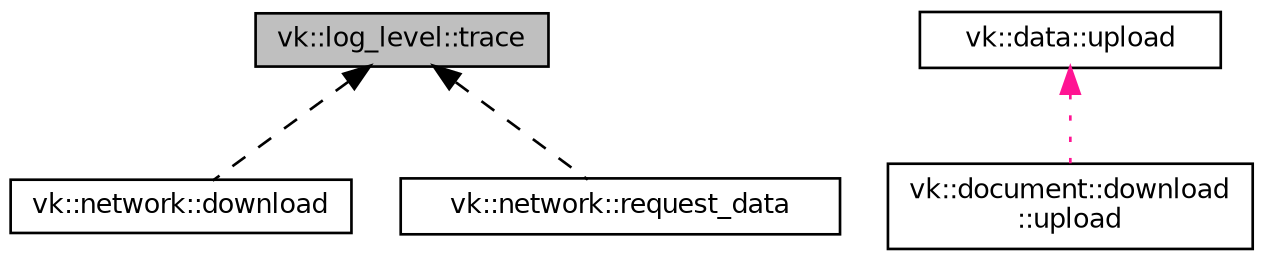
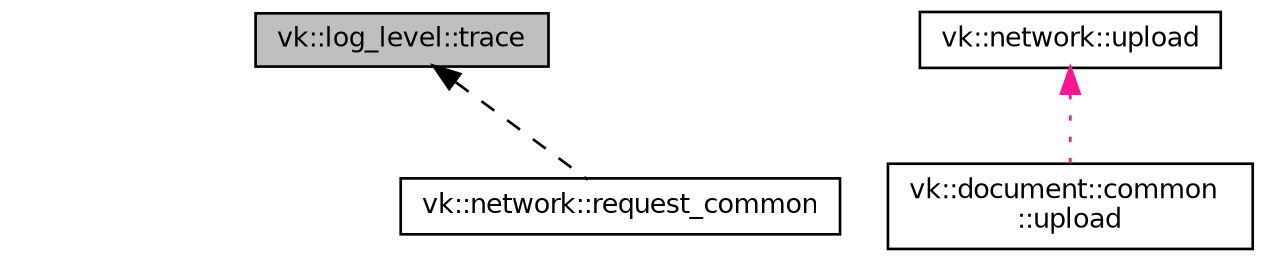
(1070, 40) -> (1070, 40)
(181, 206) -> none
(620, 206) -> (620, 206)
(1070, 206) -> (1070, 206)
